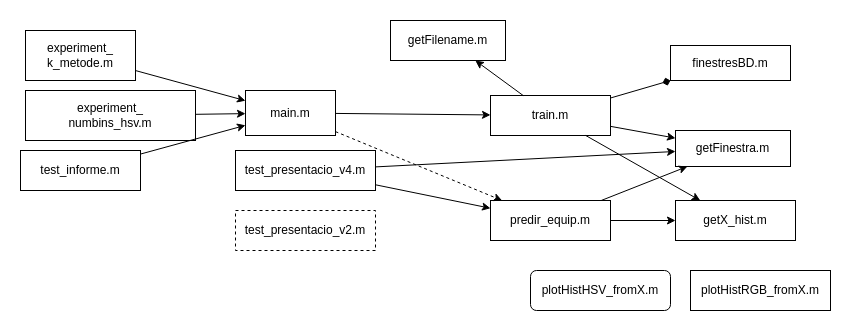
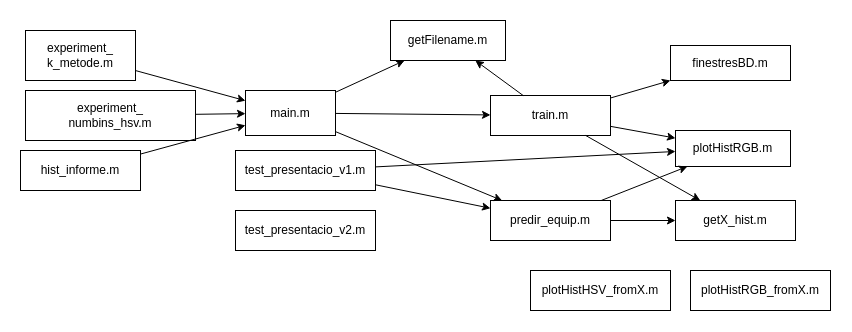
none -> (367, 78)
(662, 83) -> (662, 83)
(733, 149) -> (733, 149)
(416, 165) -> (416, 165)
(81, 171) -> (81, 171)
(306, 171) -> (306, 171)
(306, 231) -> (306, 231)
(601, 291) -> (601, 291)
